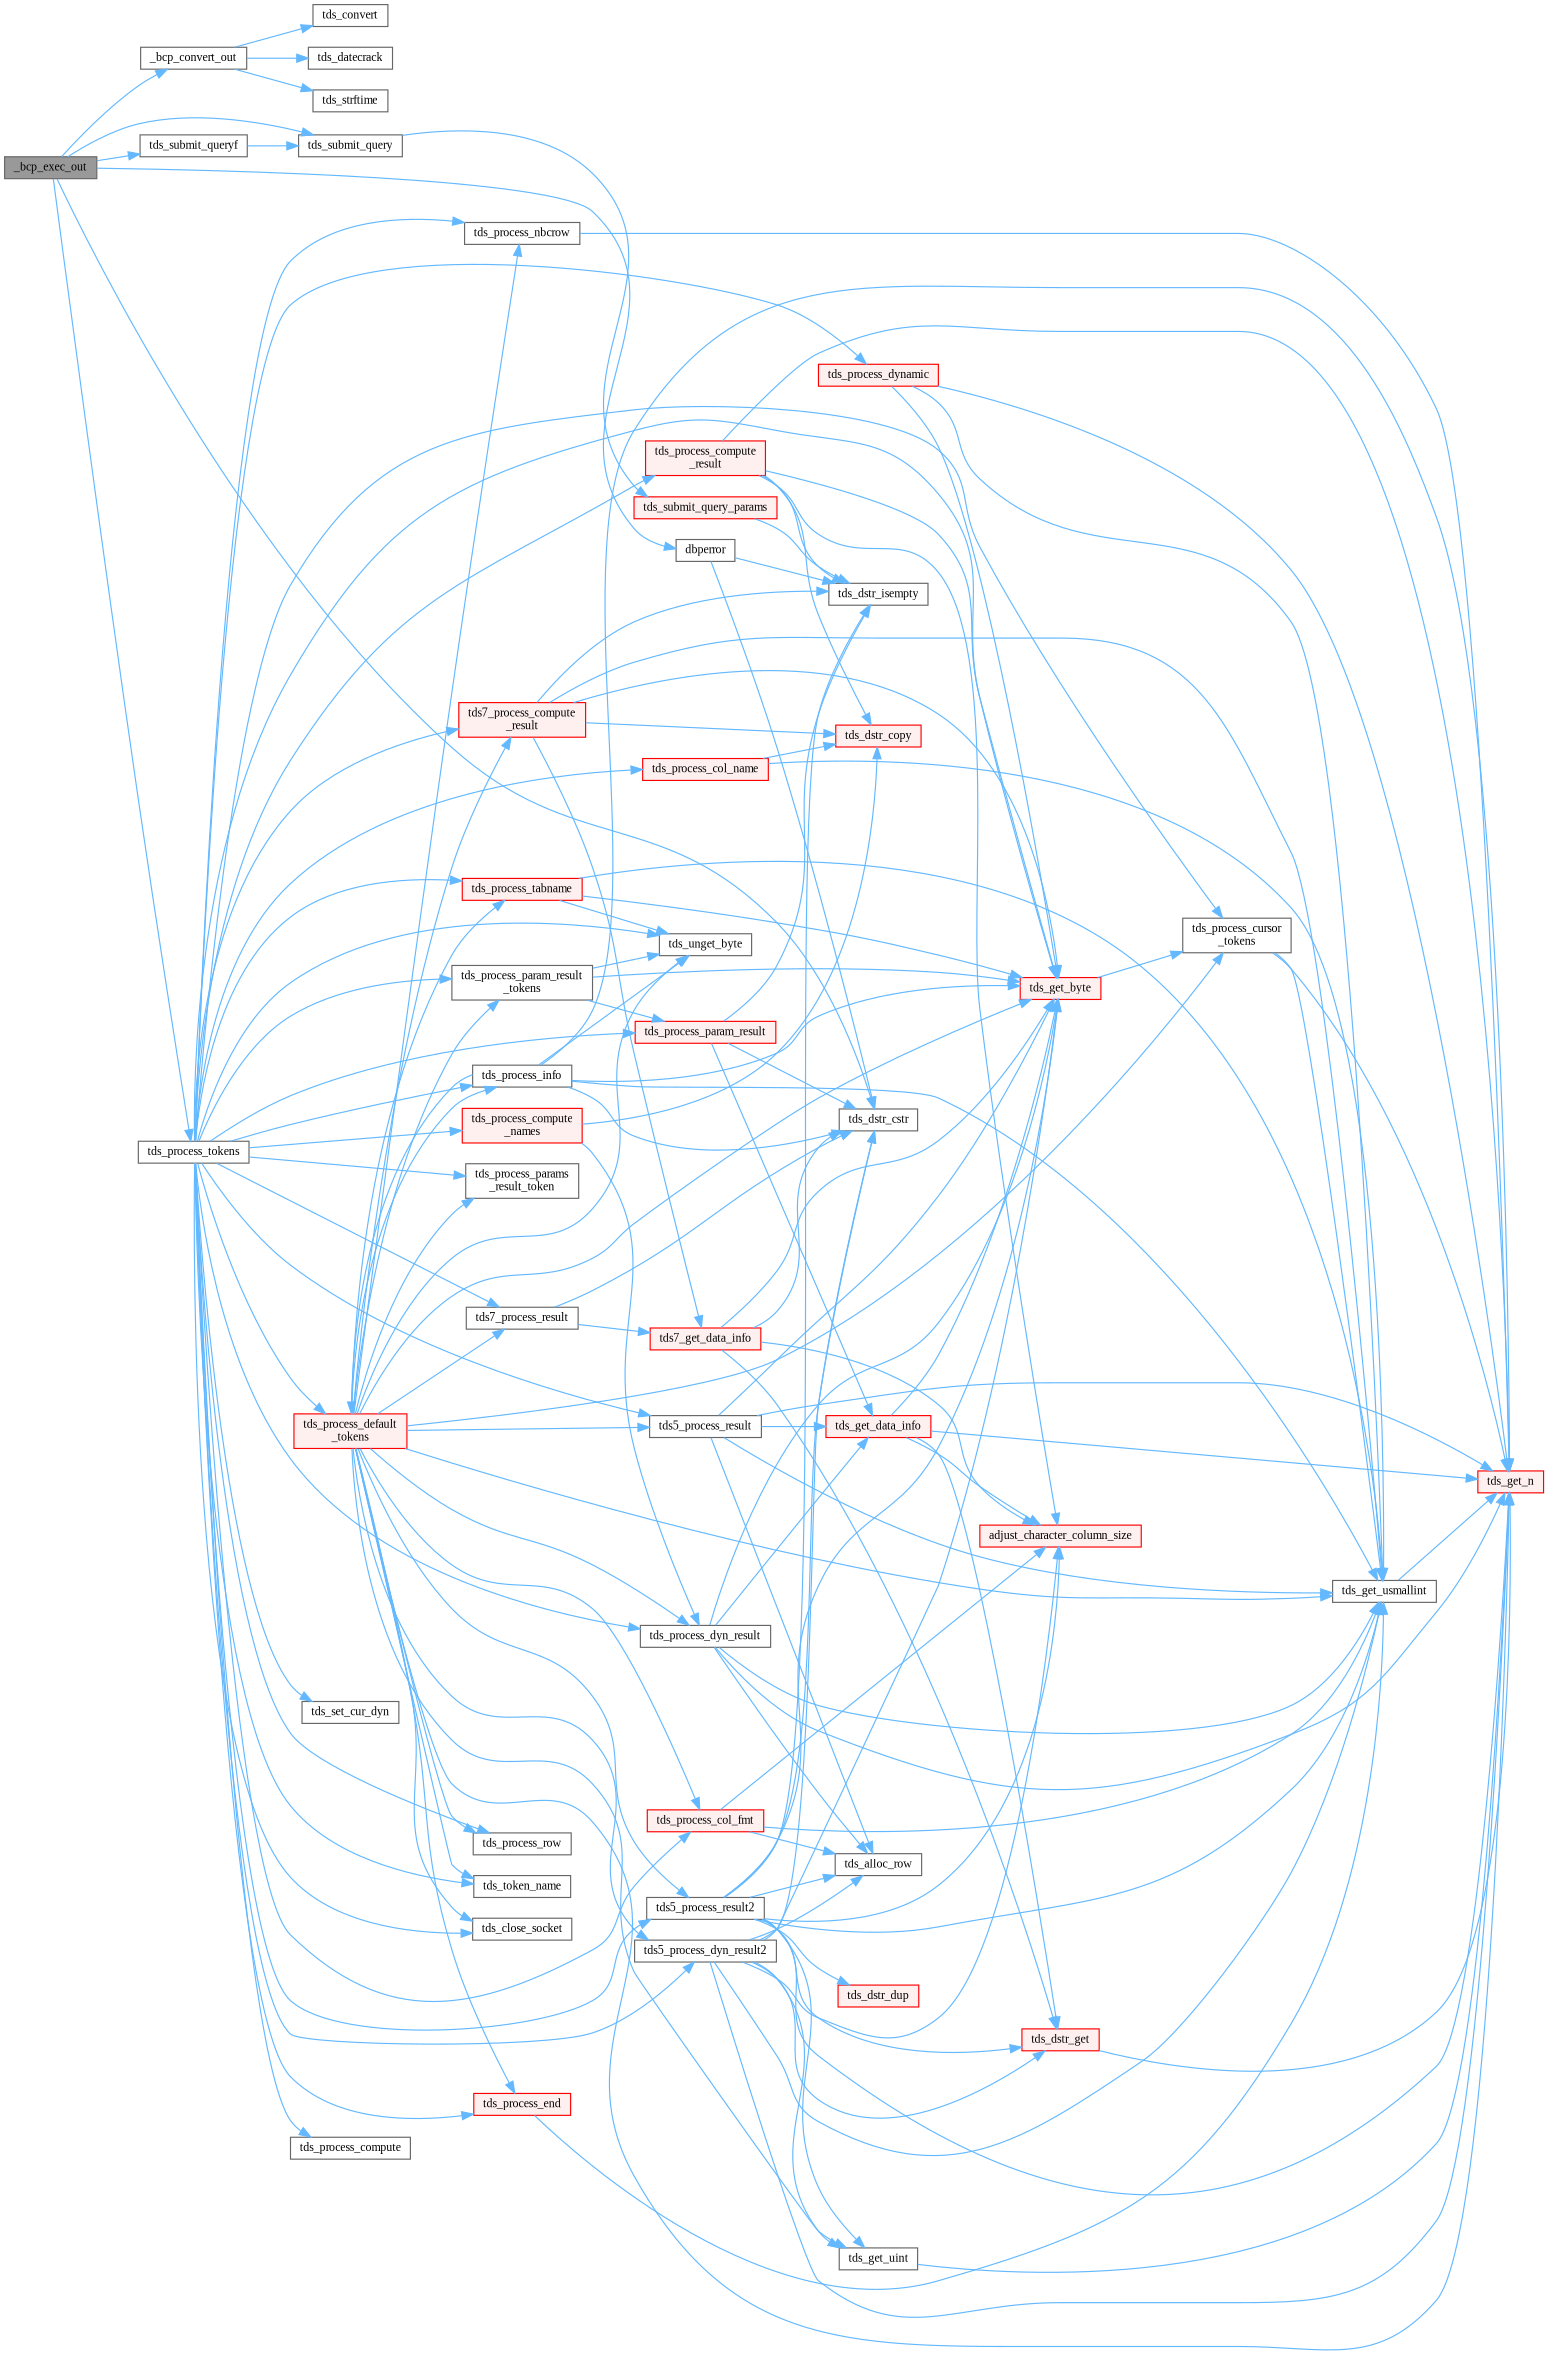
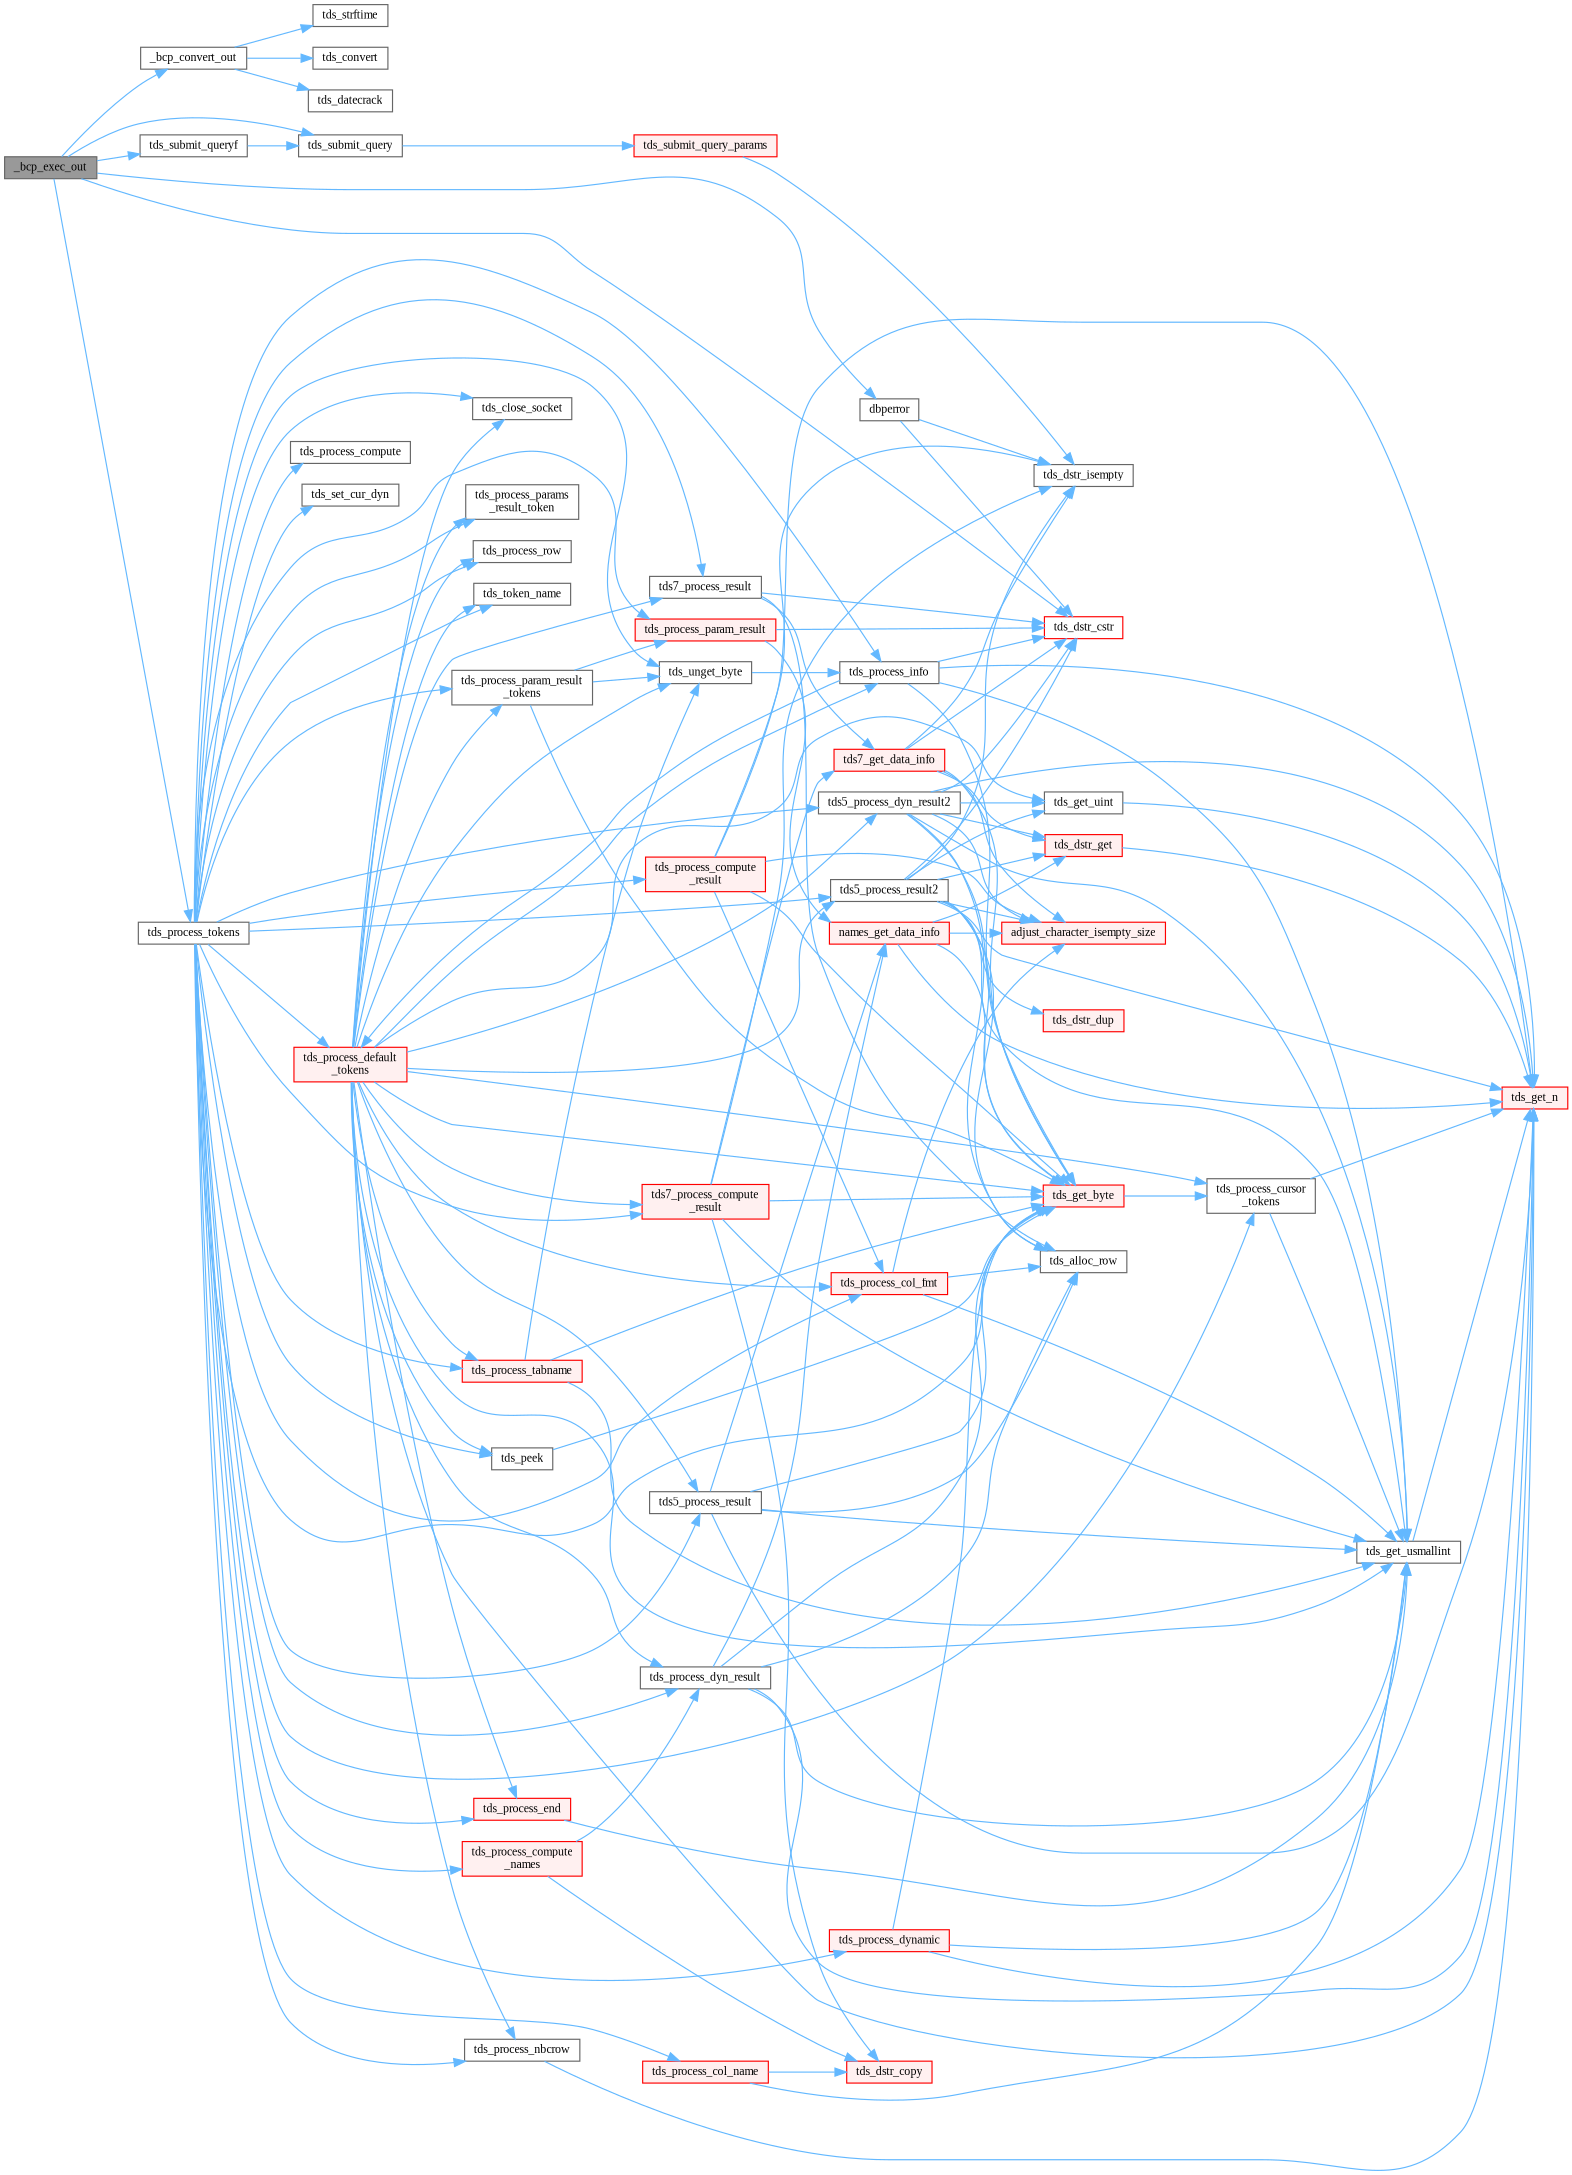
(814, 600) -> (788, 1058)
(800, 903) -> (971, 677)
none -> (815, 939)
(609, 1014) -> (773, 673)
(878, 1120) -> (1084, 628)
(878, 1427) -> (889, 933)
none -> (522, 1459)
(1061, 1536) -> (1084, 933)
